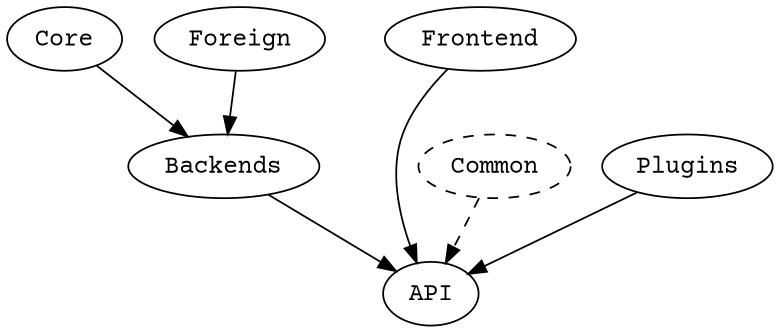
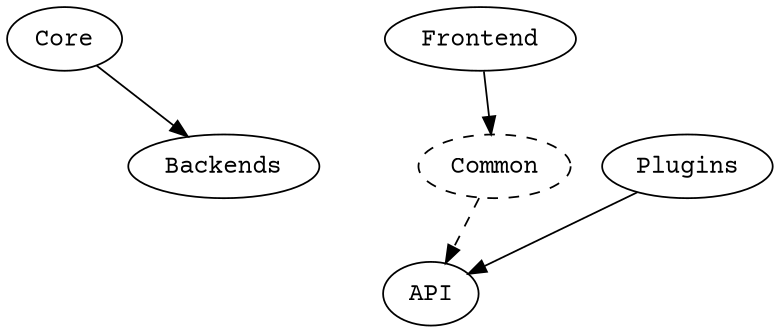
(240, 39) -> none
(398, 151) -> (486, 94)
(324, 228) -> none
